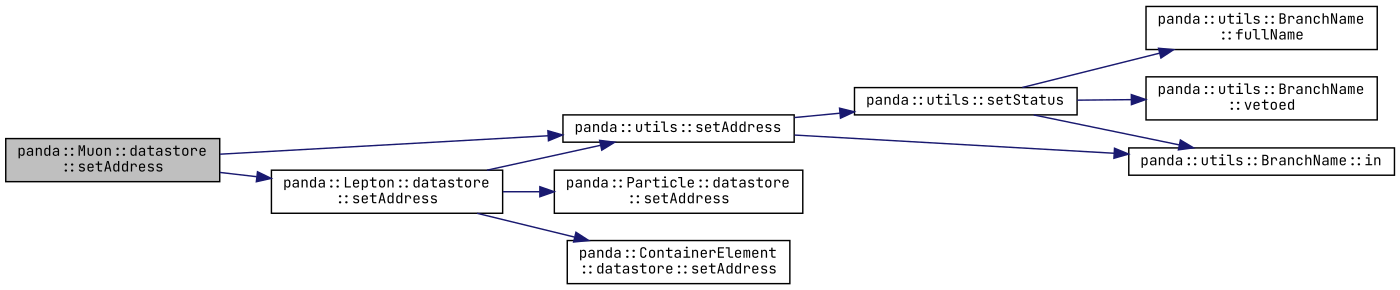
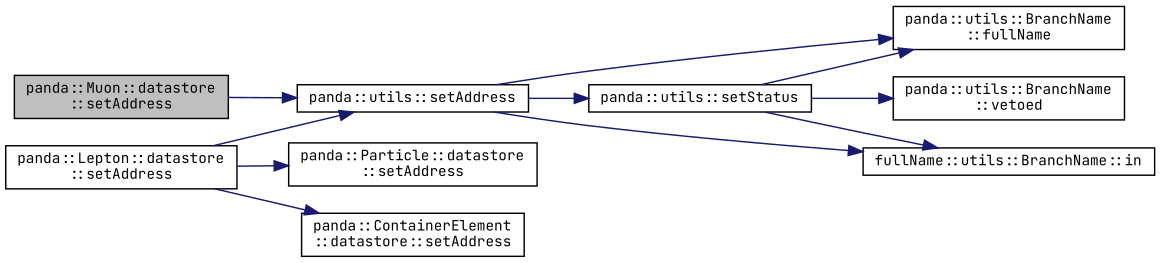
none -> (687, 59)
(1262, 162) -> (1009, 162)
(238, 175) -> none
